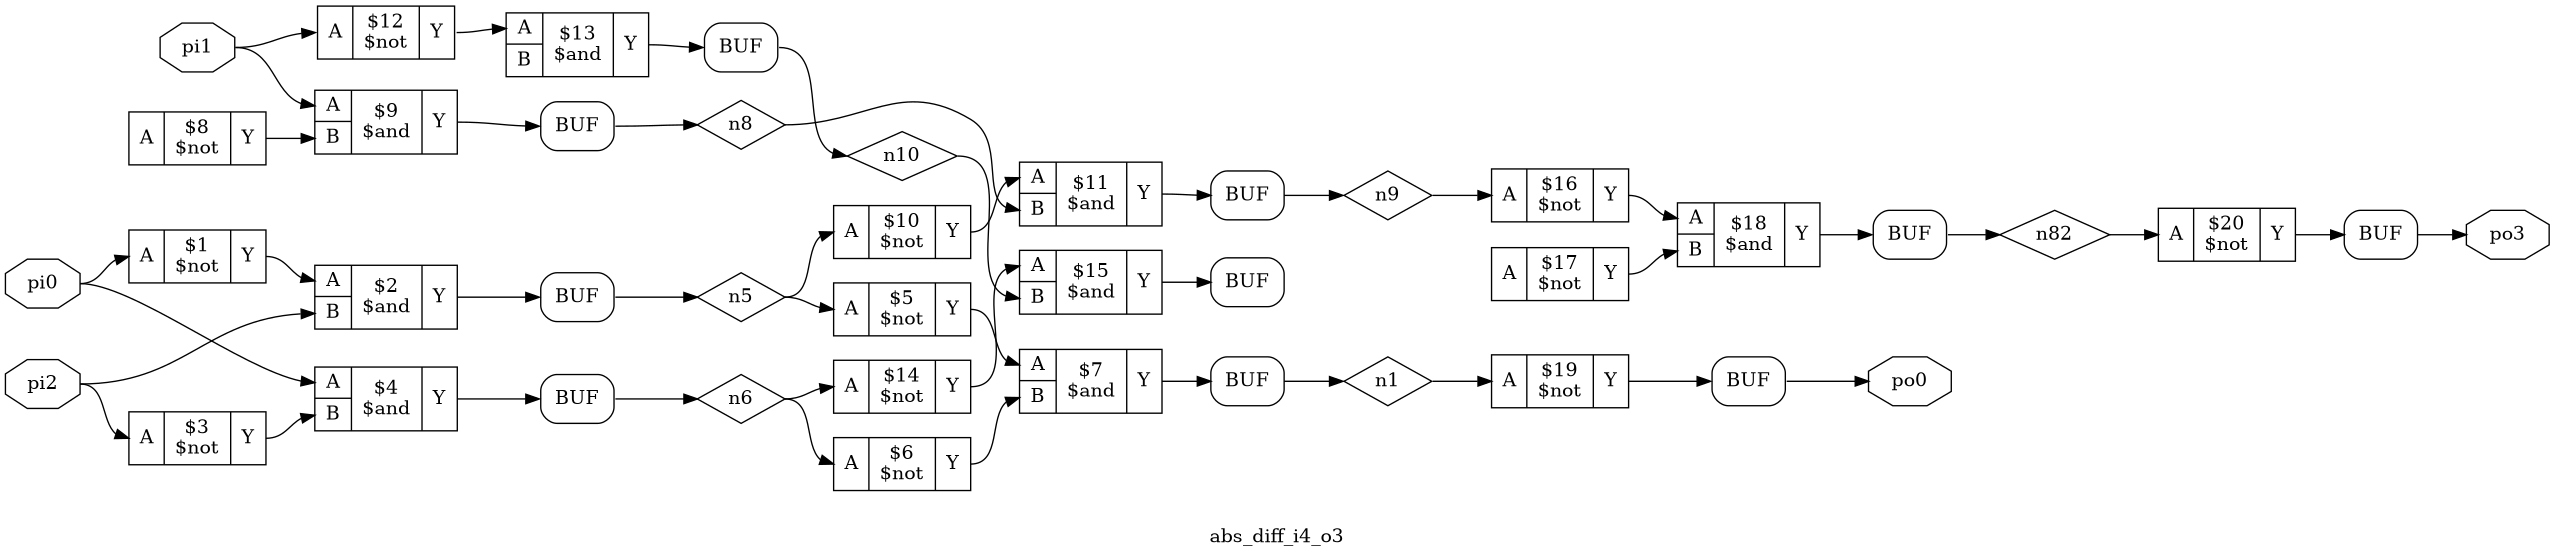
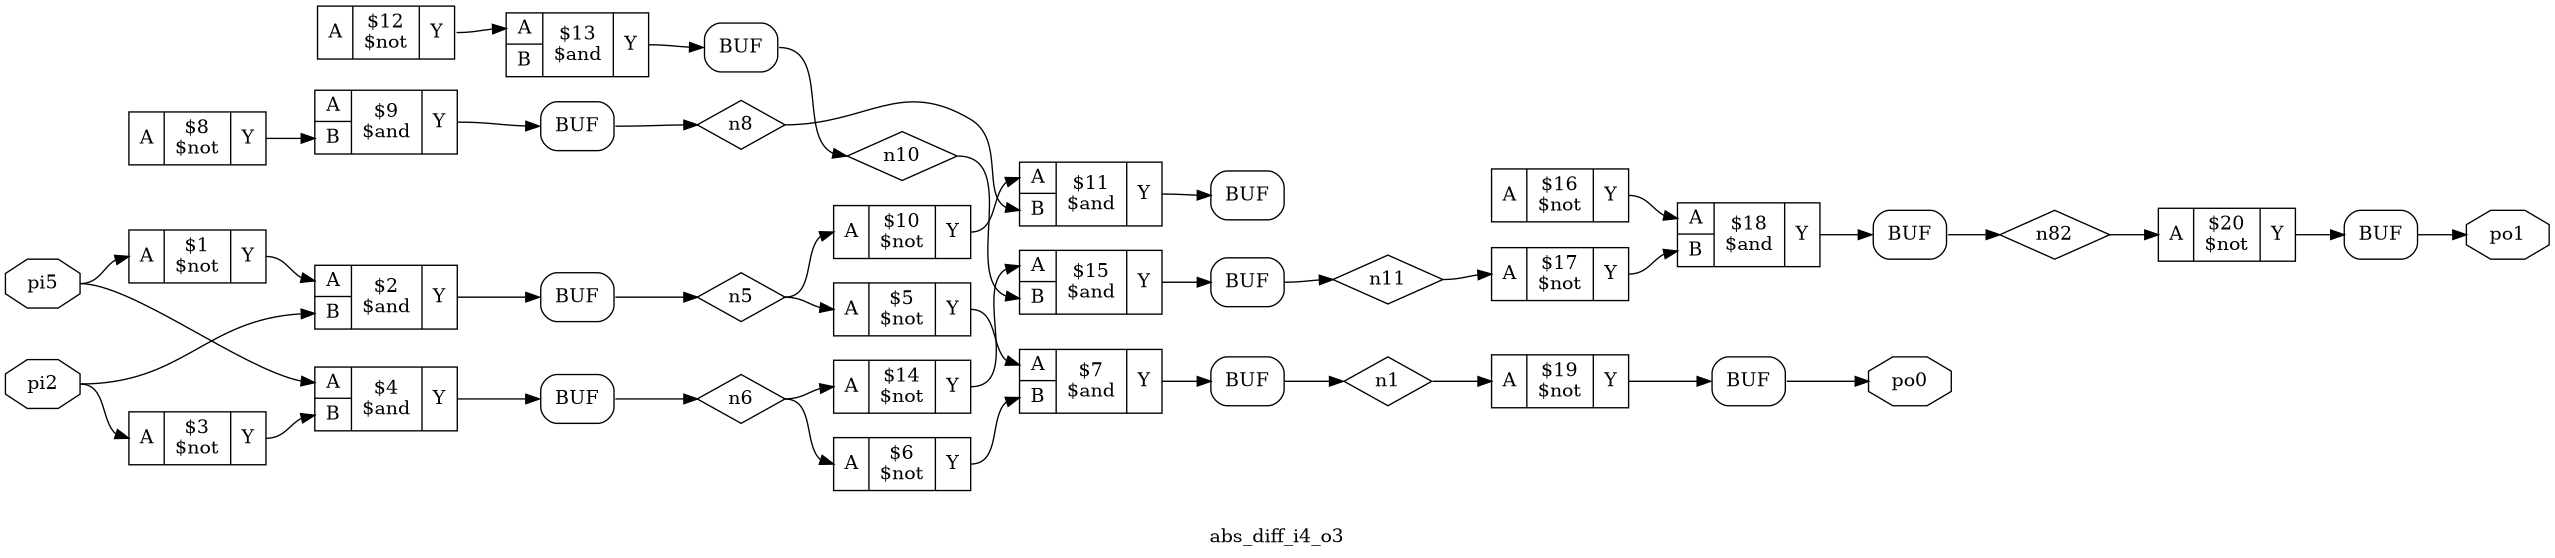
(197, 47) -> none
(1388, 195) -> none
(2508, 235) -> (2508, 235)
none -> (1388, 280)
(43, 284) -> (43, 284)
